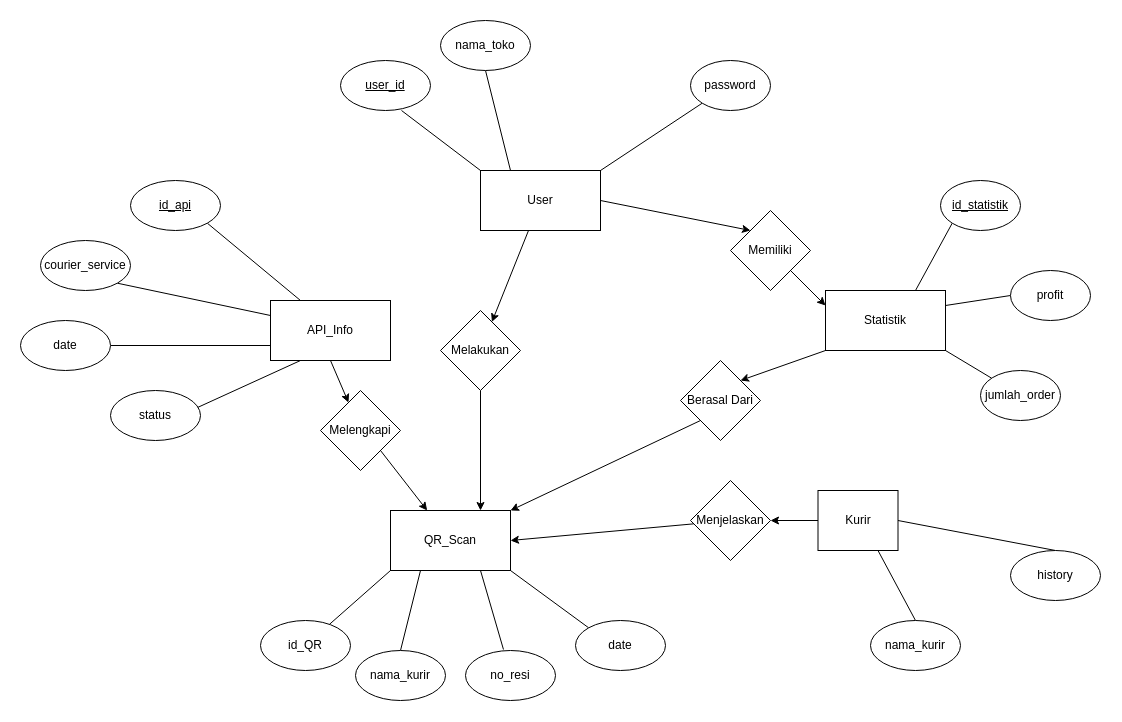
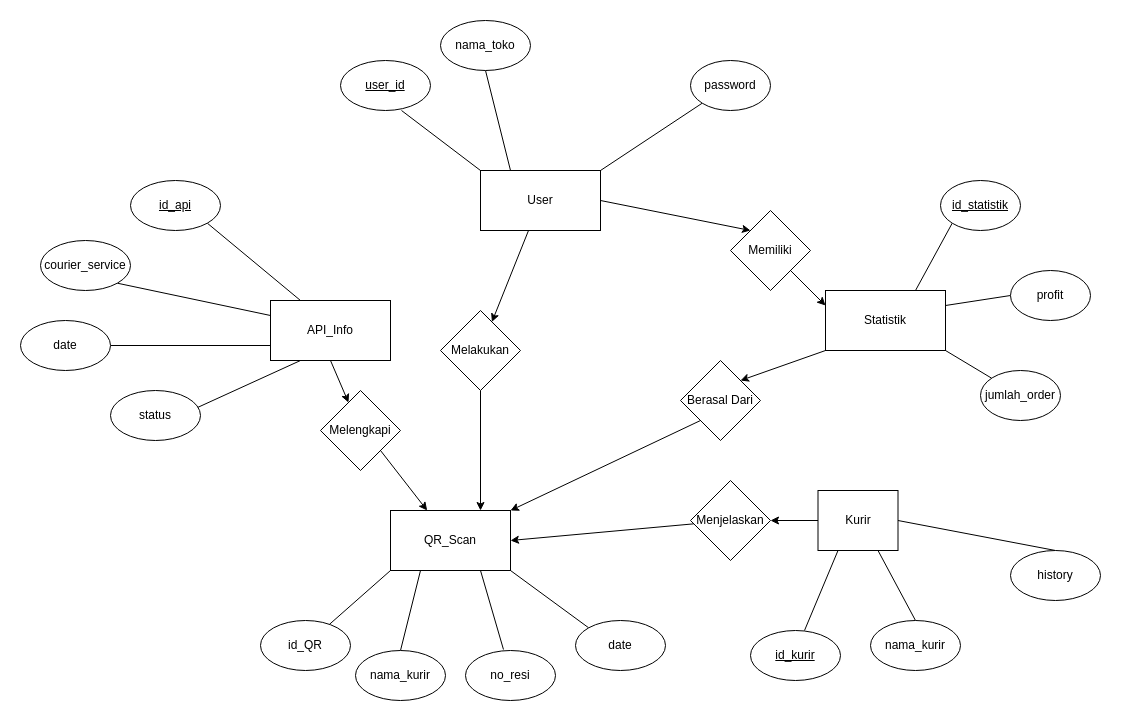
none -> (821, 591)
none -> (796, 656)
